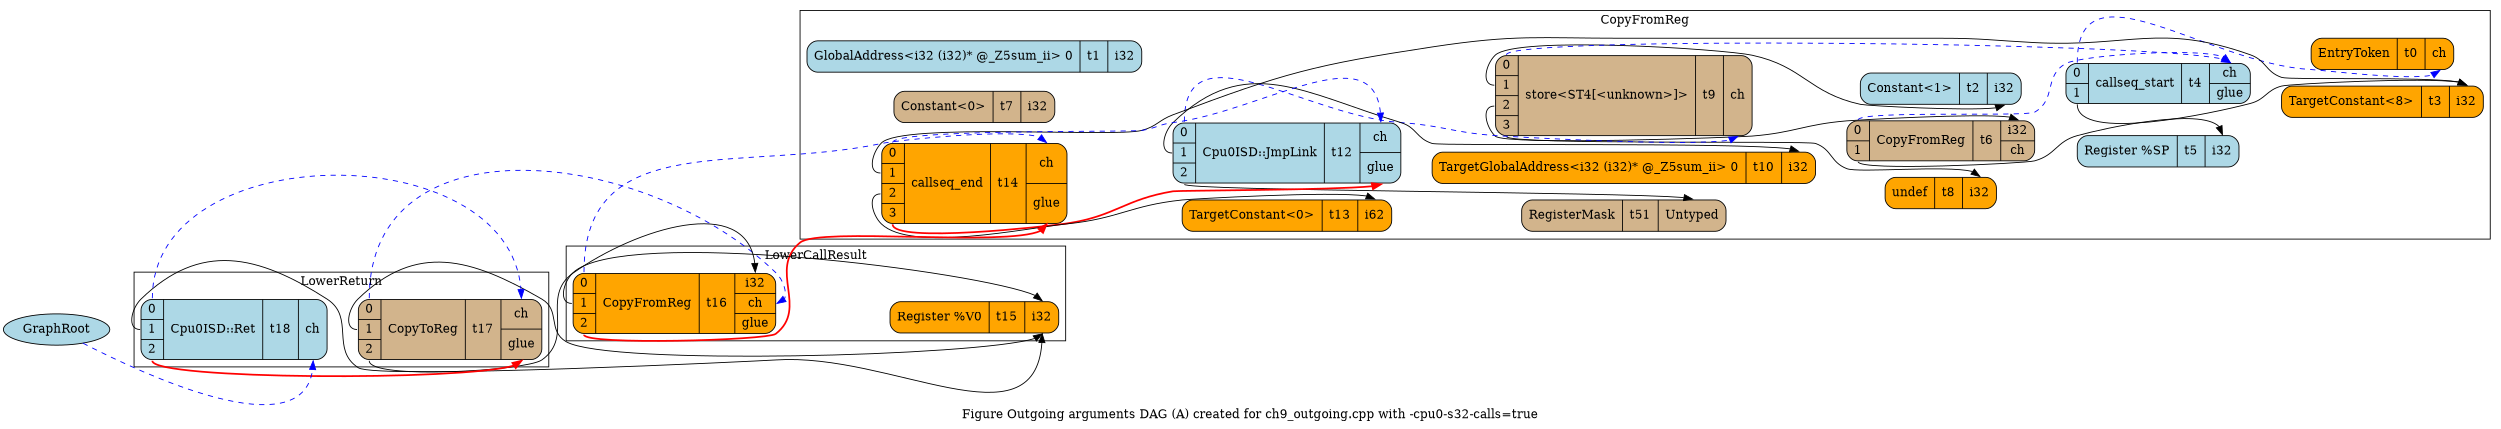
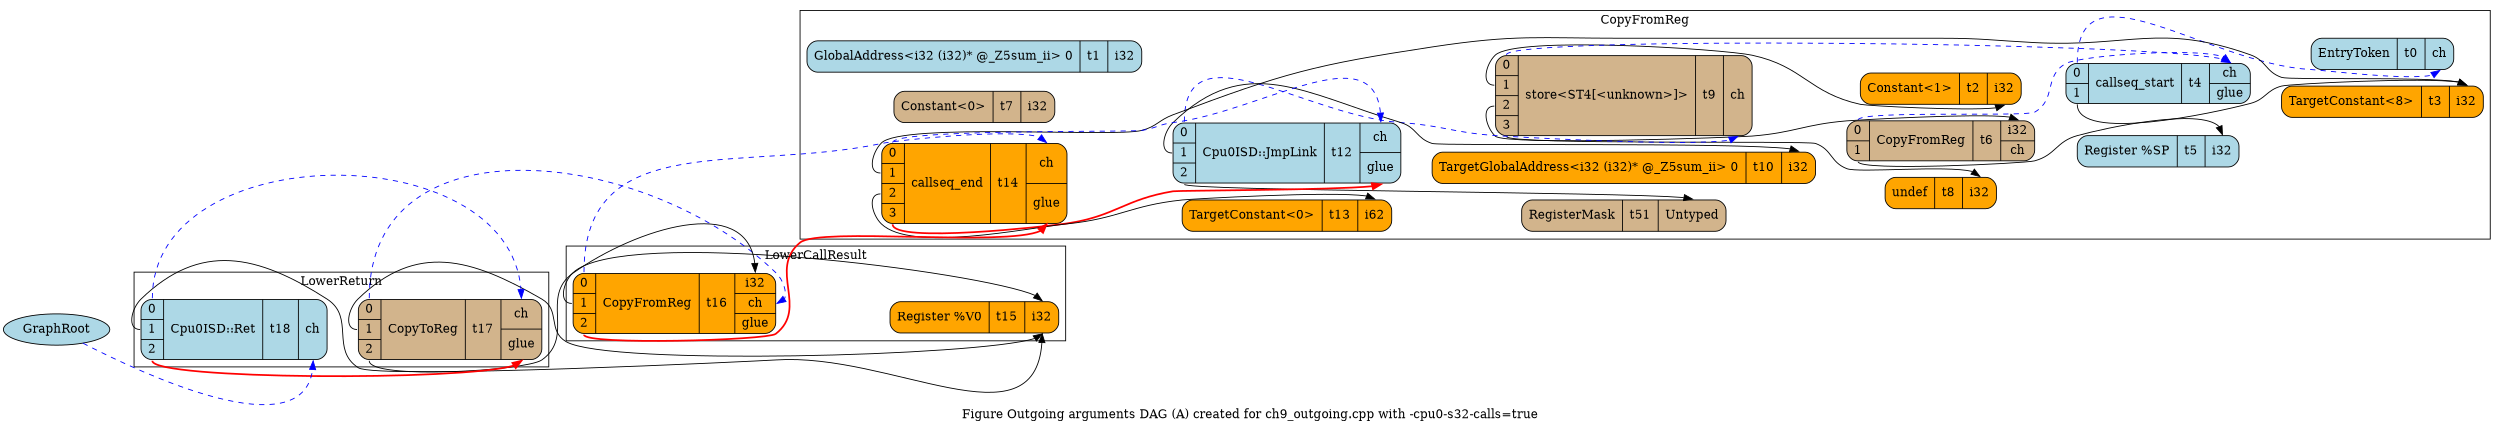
(2382, 54) -> (2382, 54)
(1941, 89) -> (1941, 89)
